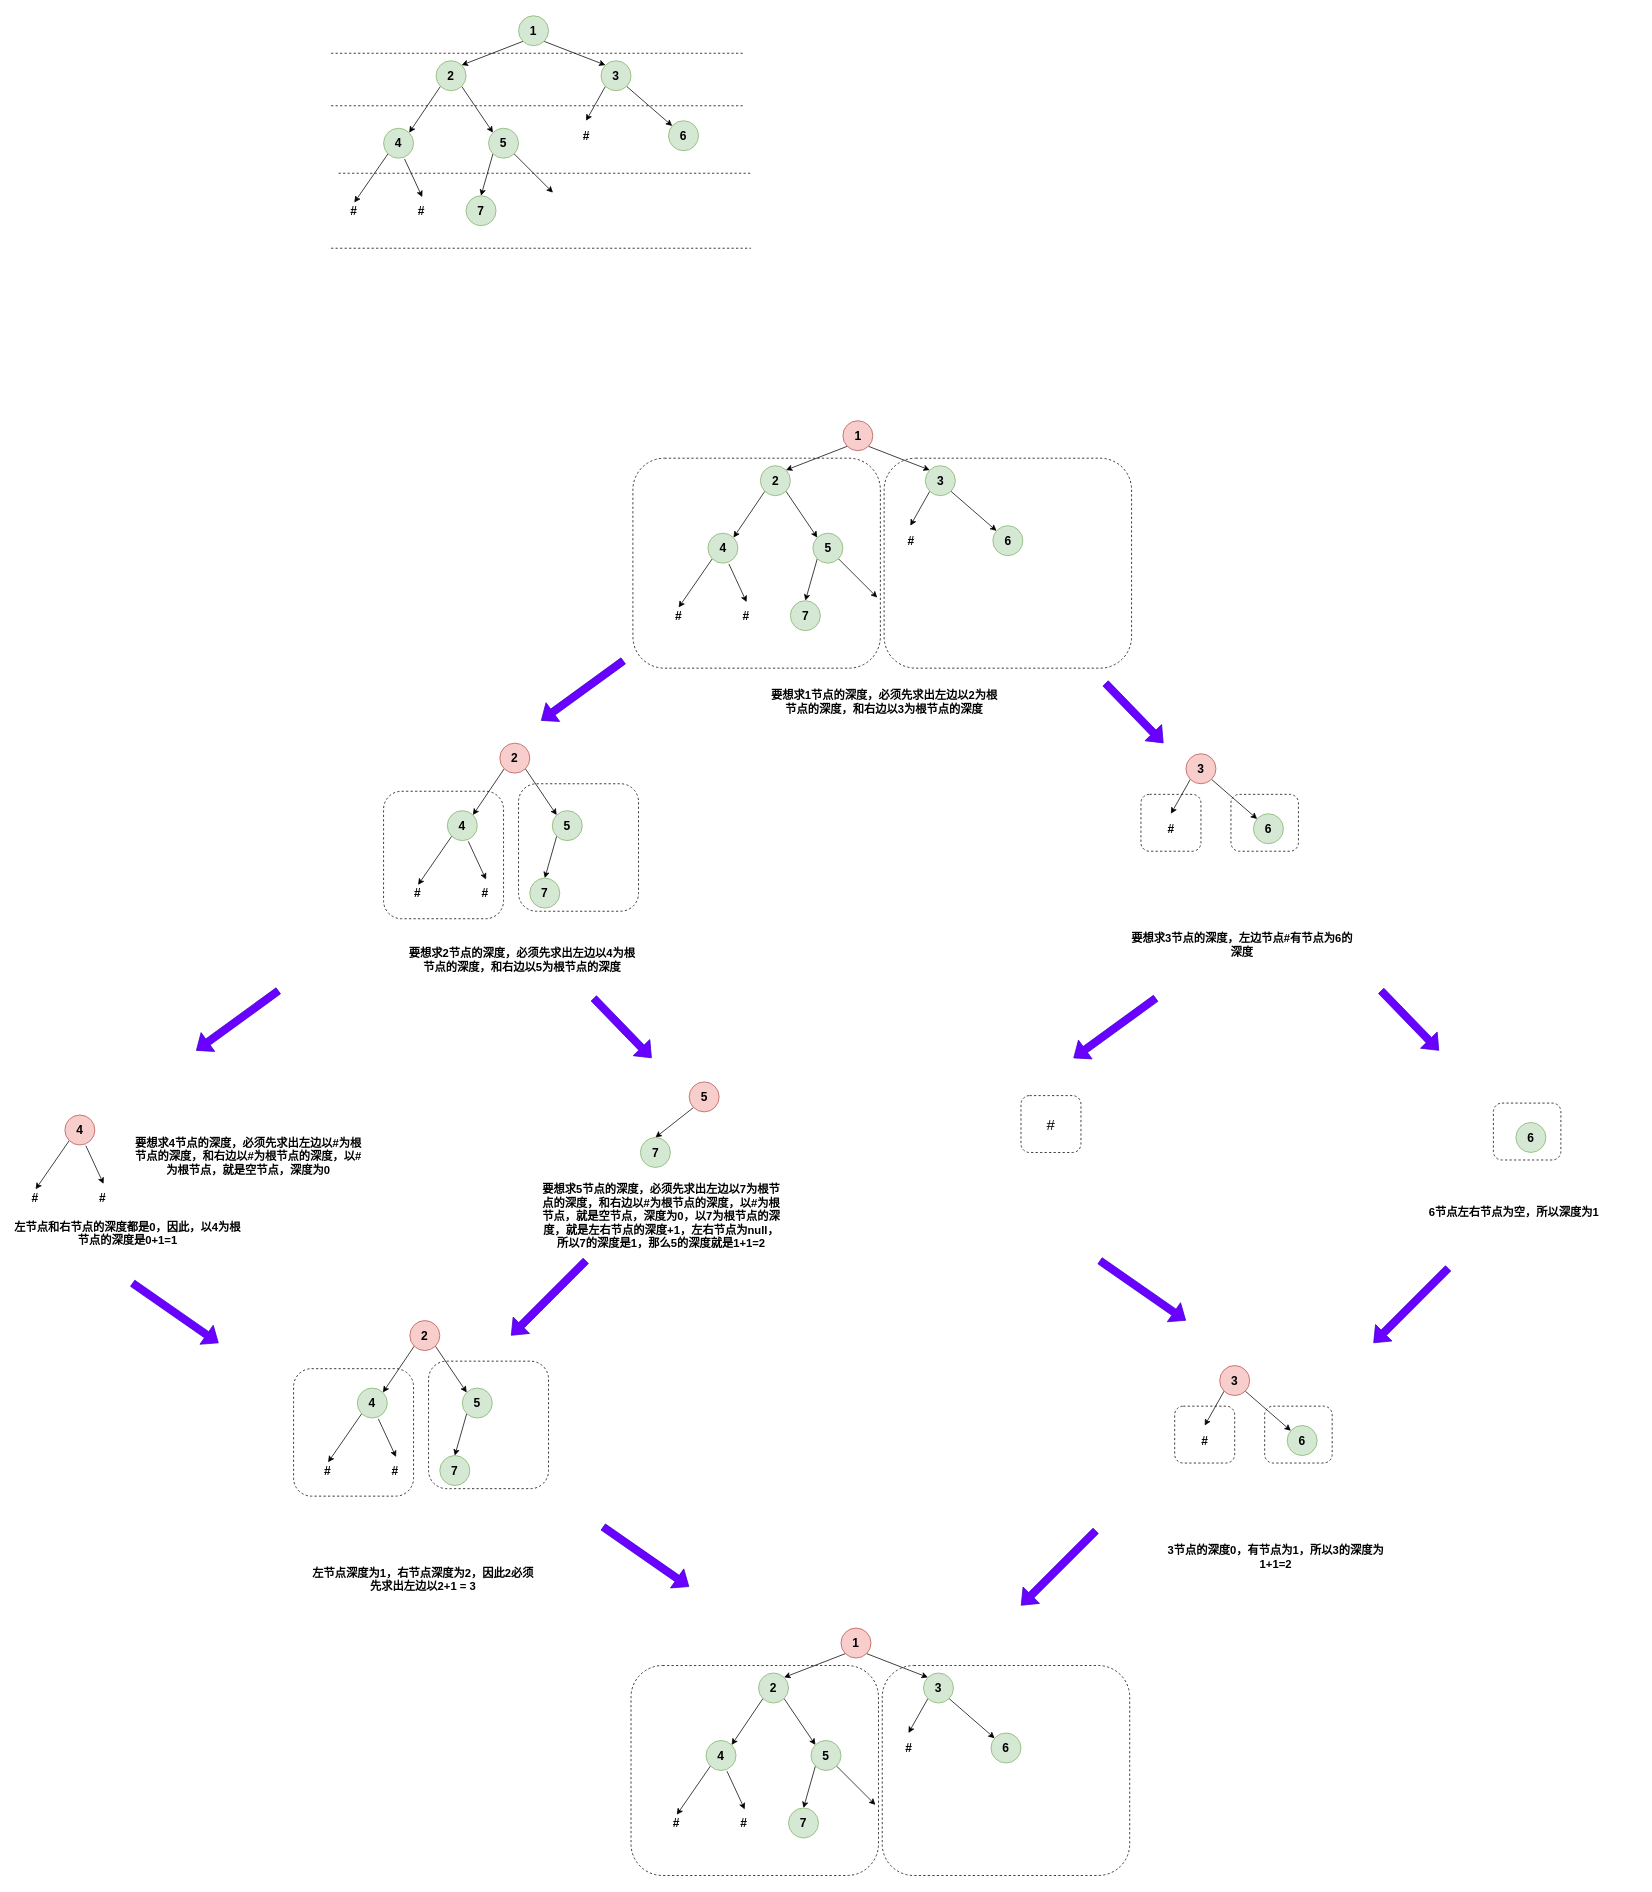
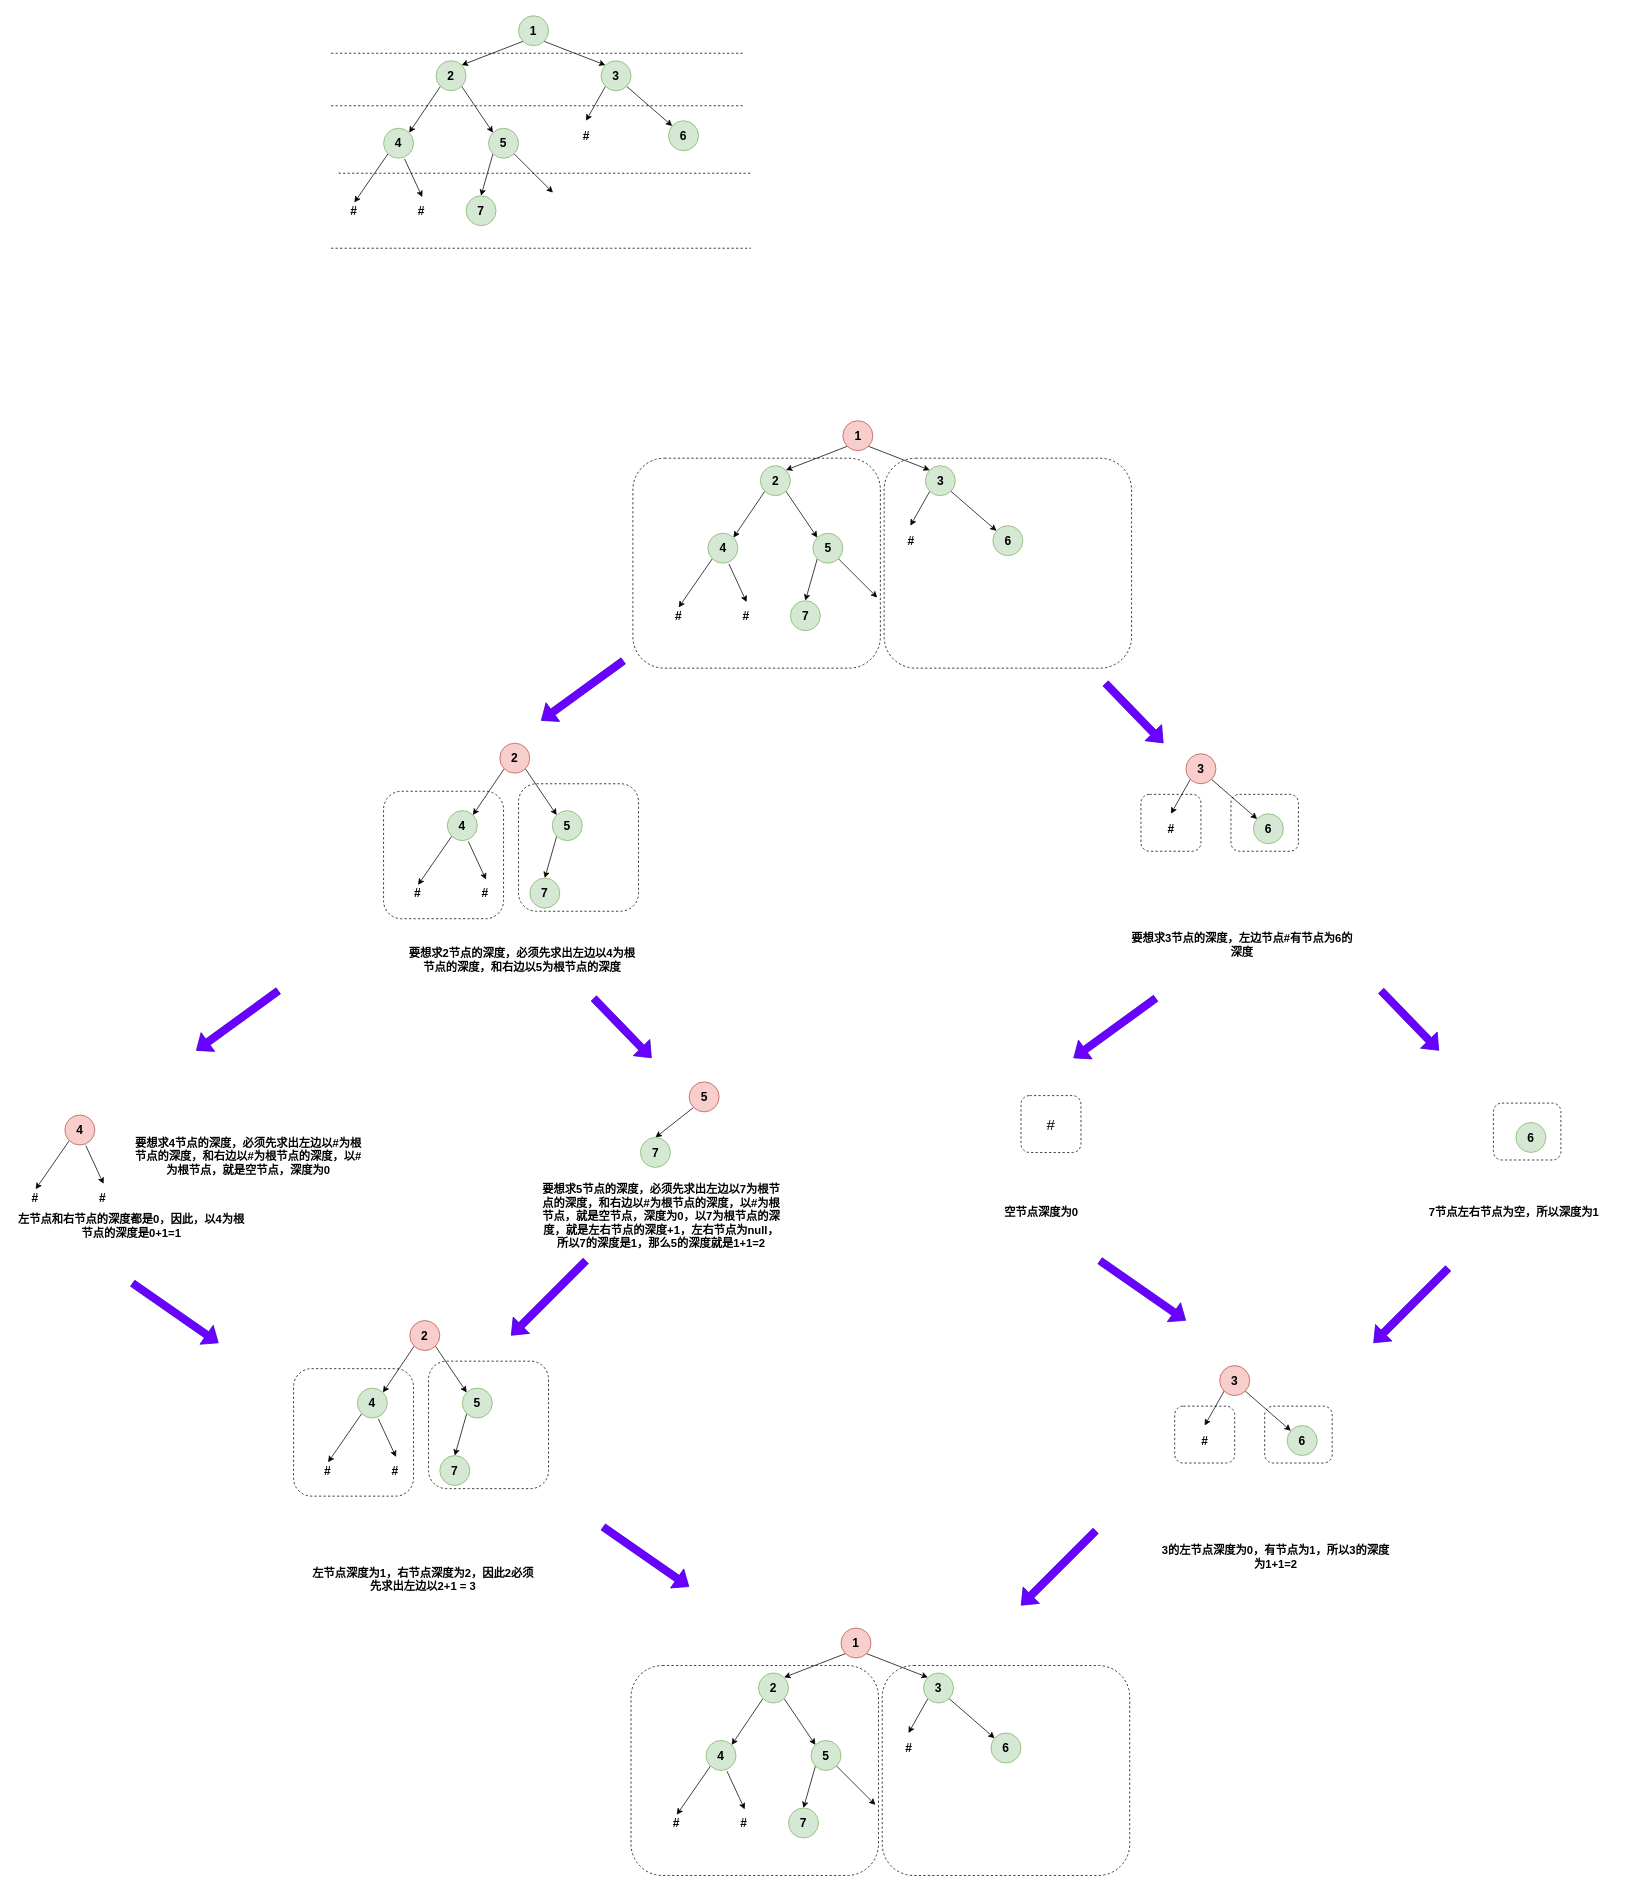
(884, 702) -> none
none -> (1042, 1212)
(1514, 1212) -> (1514, 1212)
(128, 1233) -> (132, 1226)
(1276, 1557) -> (1276, 1557)
